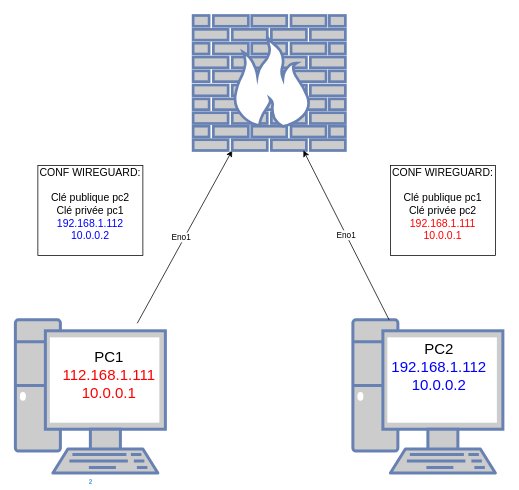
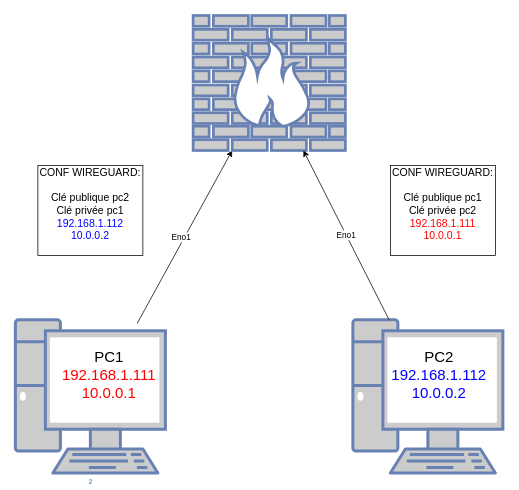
(439, 366) -> (439, 374)
(109, 374) -> (109, 374)
